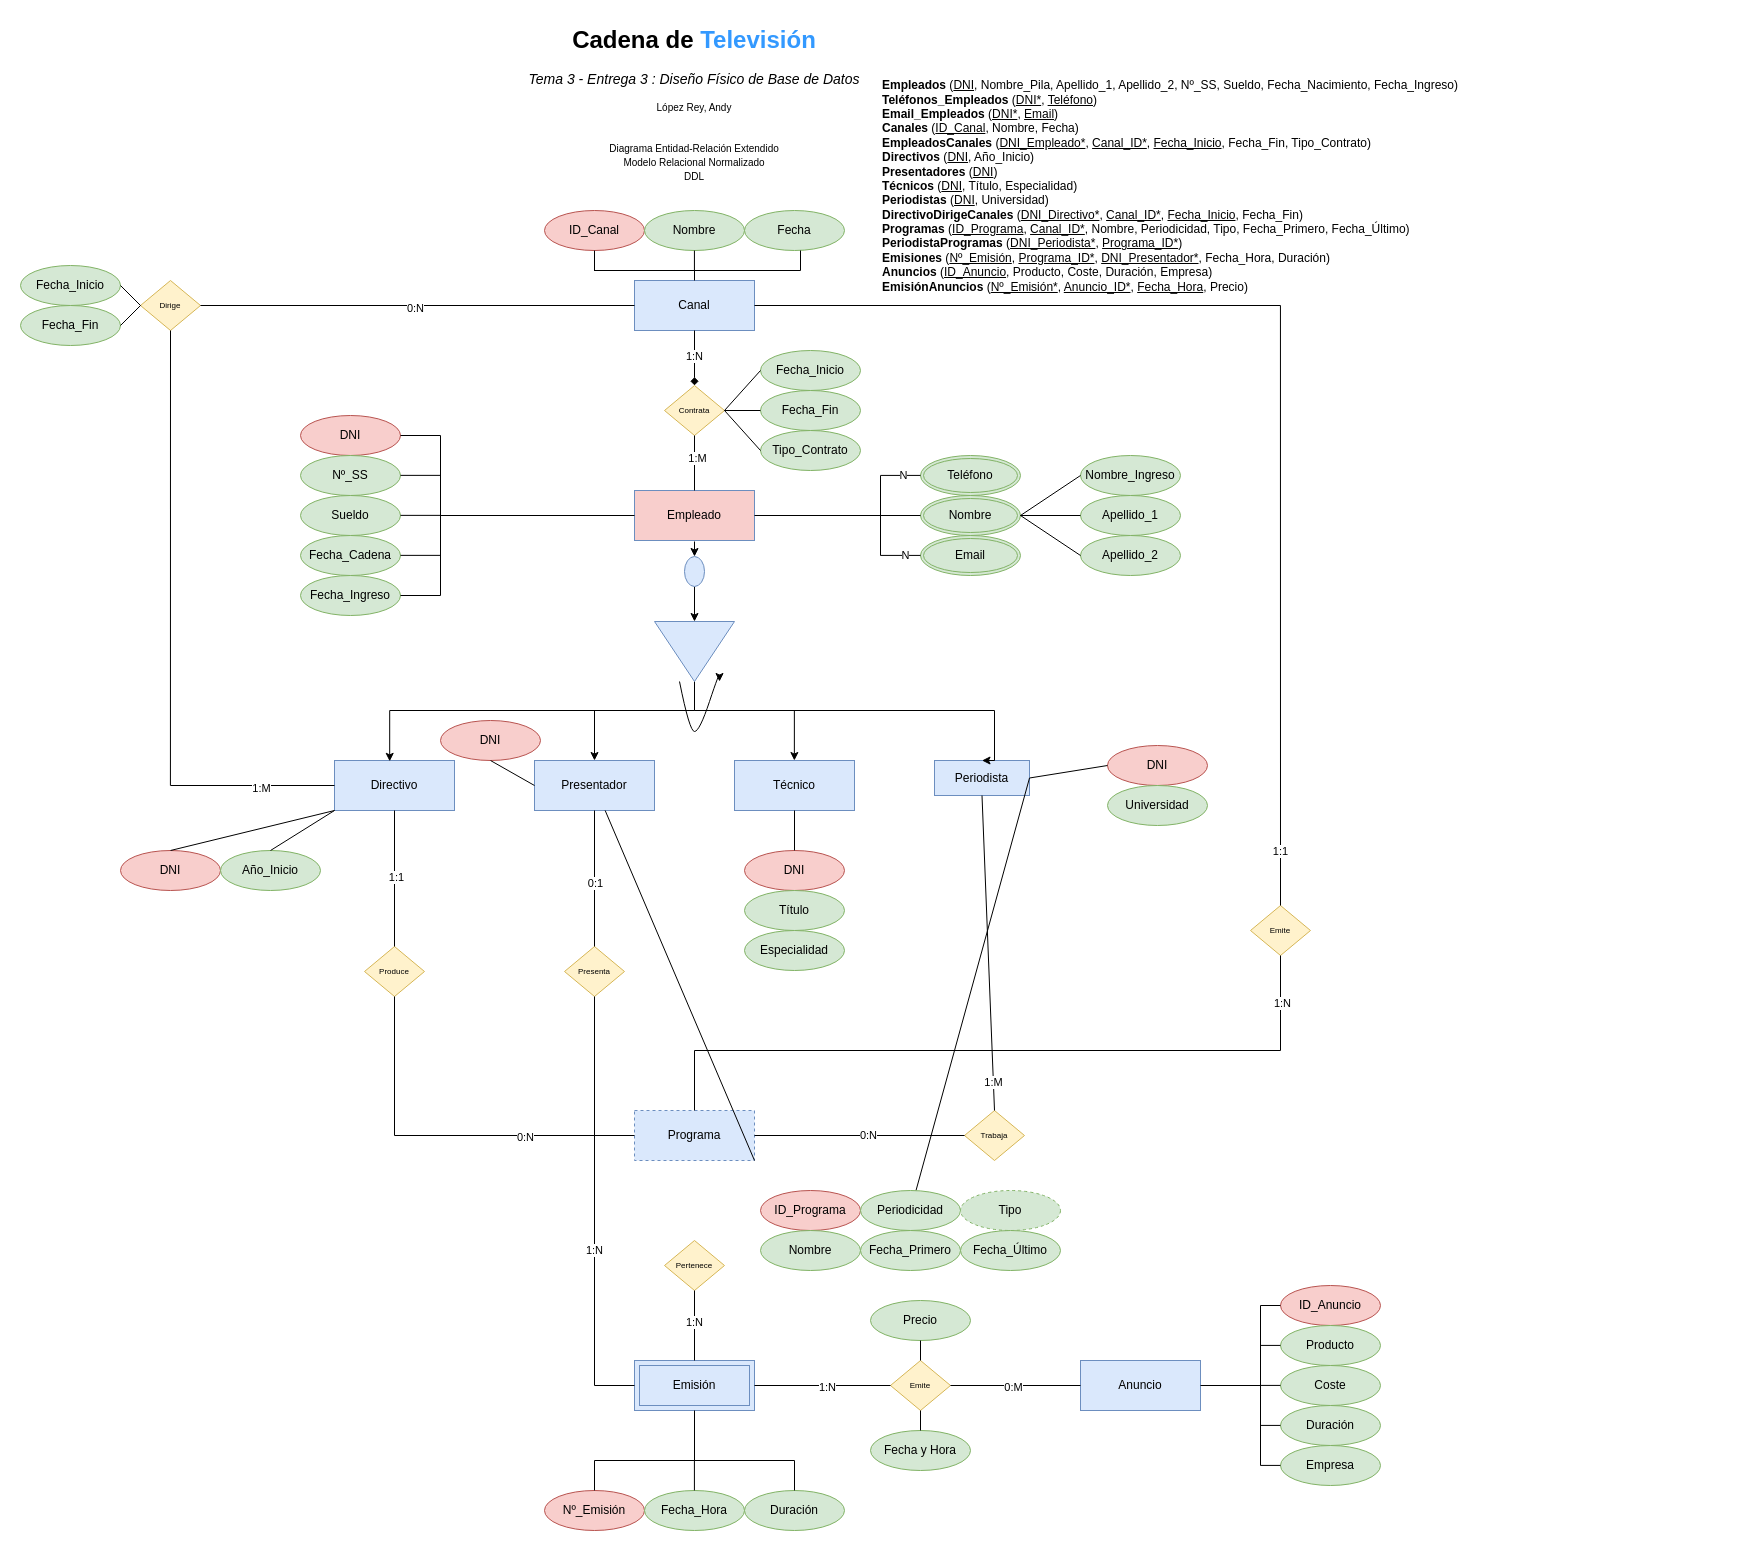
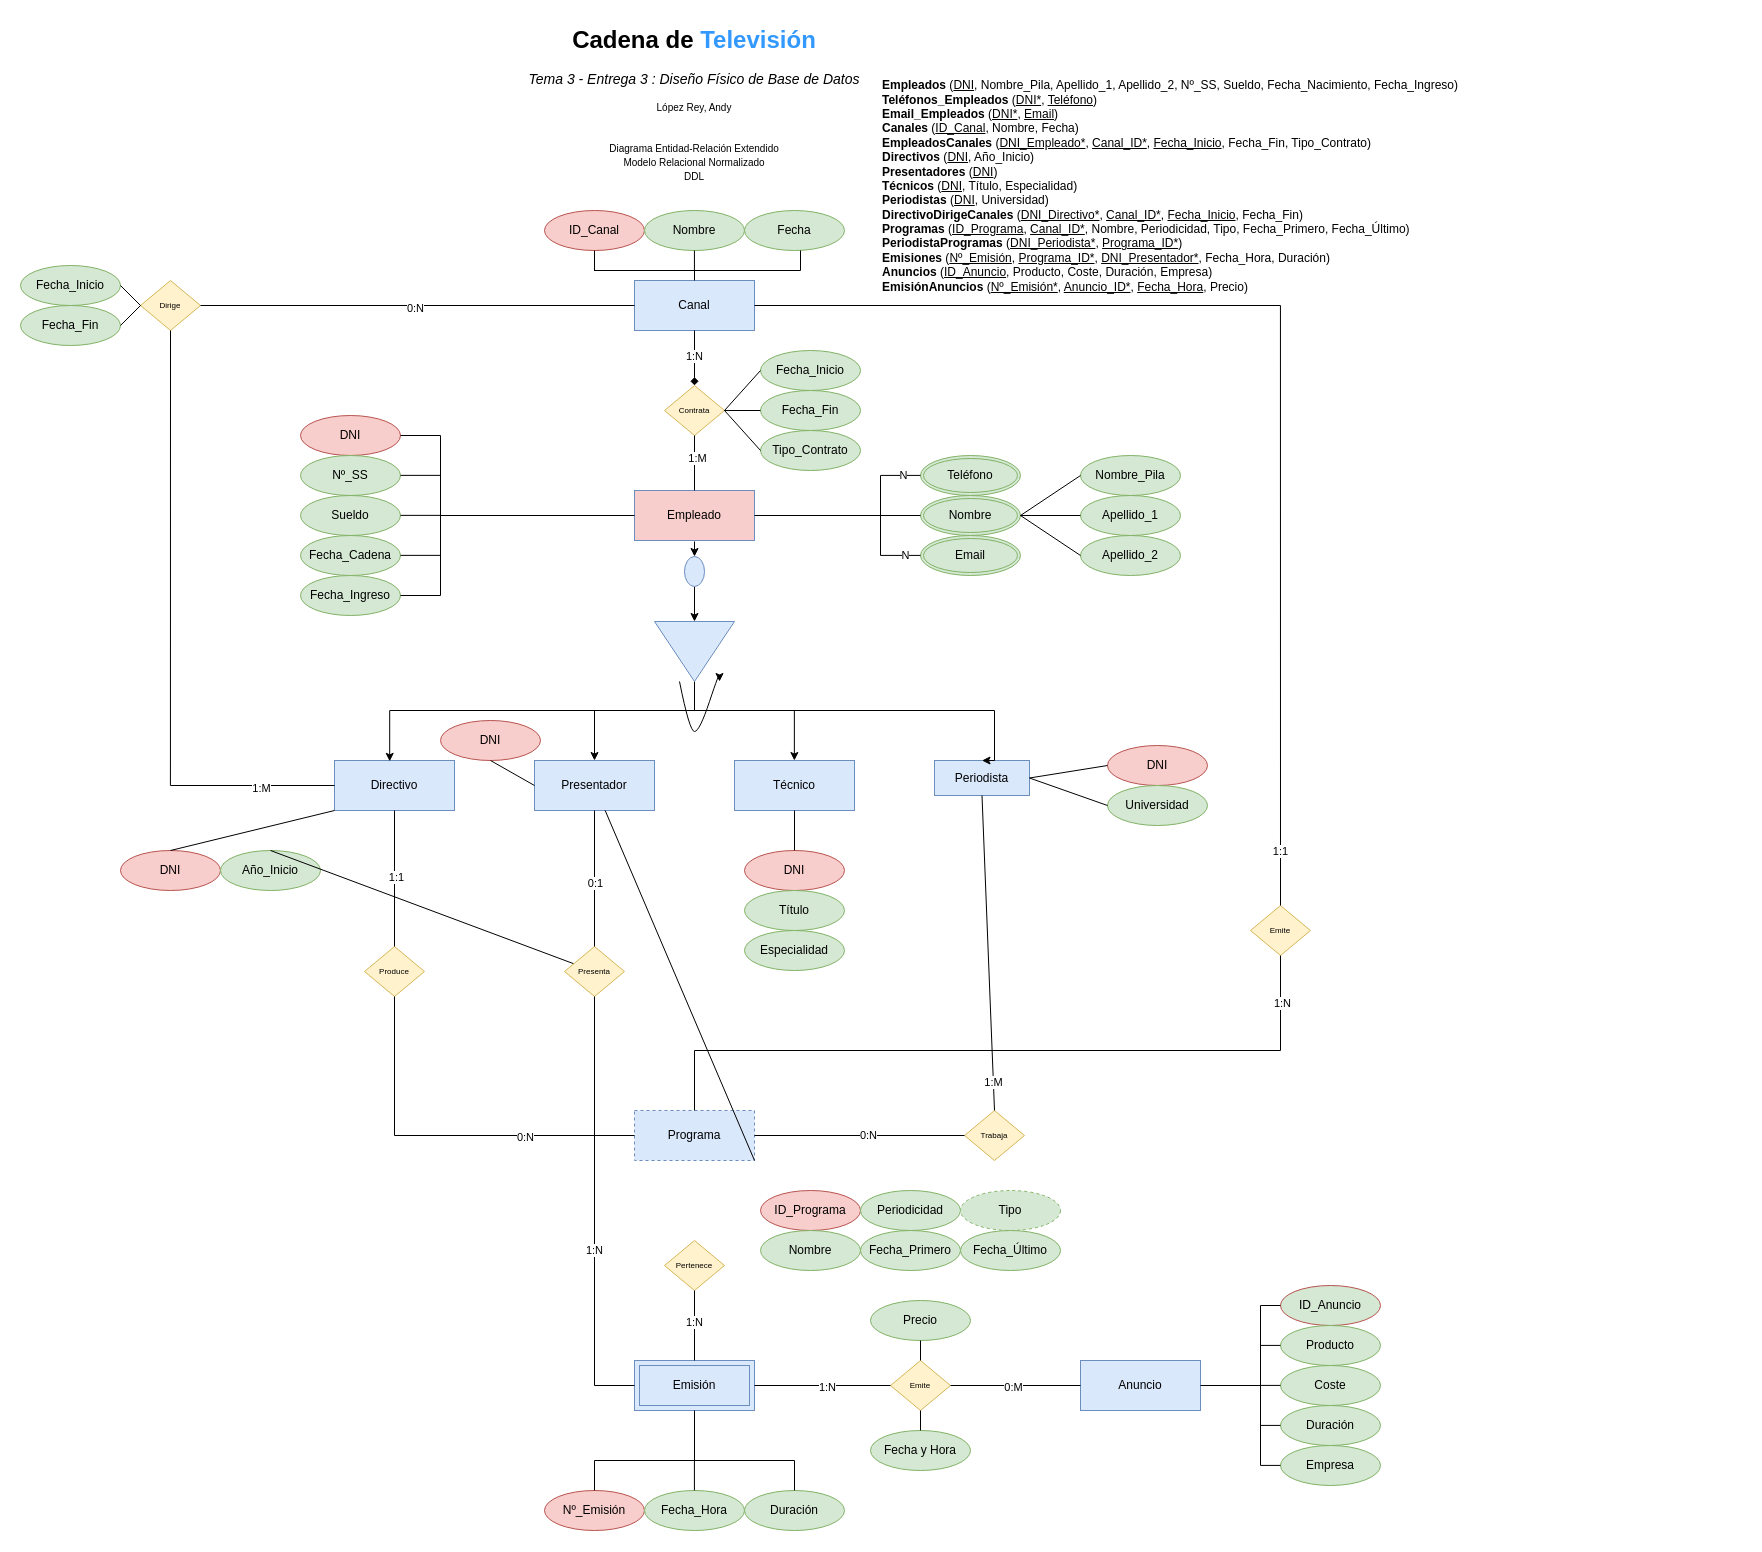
(1131, 476) -> (1131, 476)
(301, 831) -> (422, 907)
(951, 1064) -> (1069, 792)
(1331, 1306) -> (1331, 1306)
